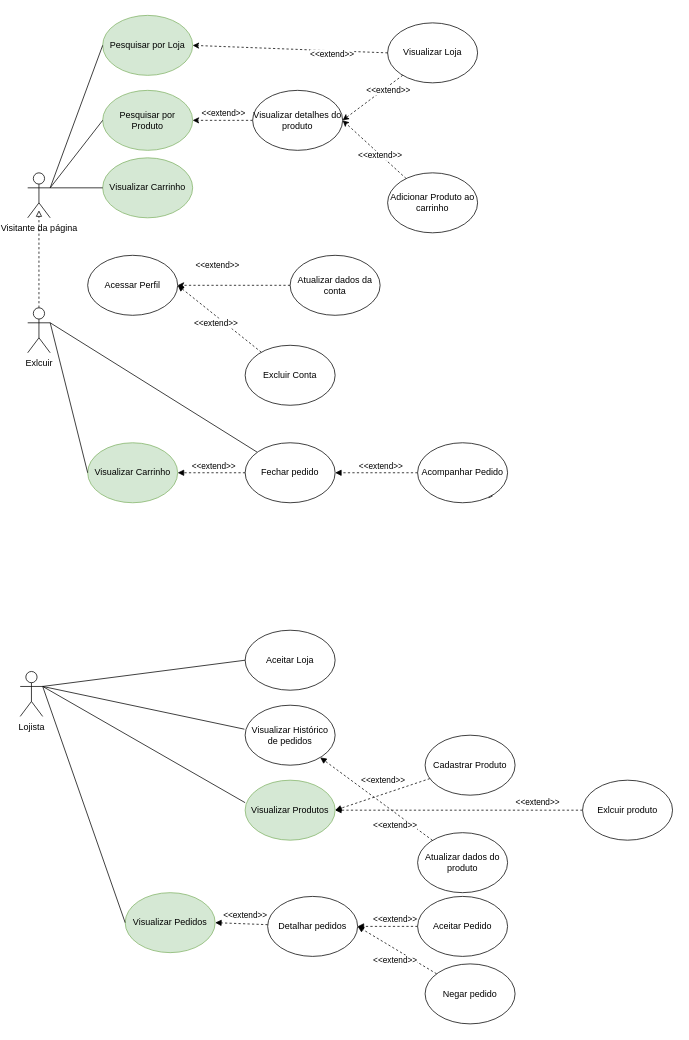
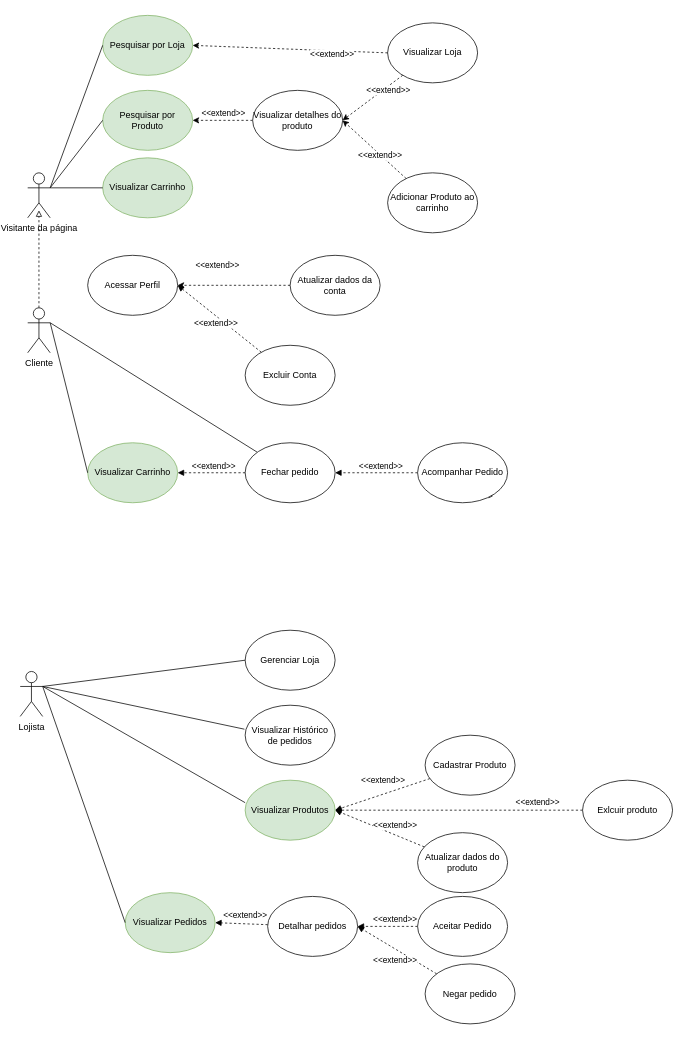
(39, 364) -> (39, 364)
(290, 660) -> (290, 660)
(352, 782) -> (405, 839)
